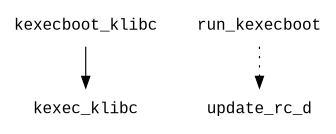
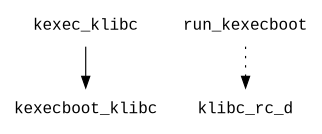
(86, 62) -> (86, 62)
(259, 109) -> (246, 109)
